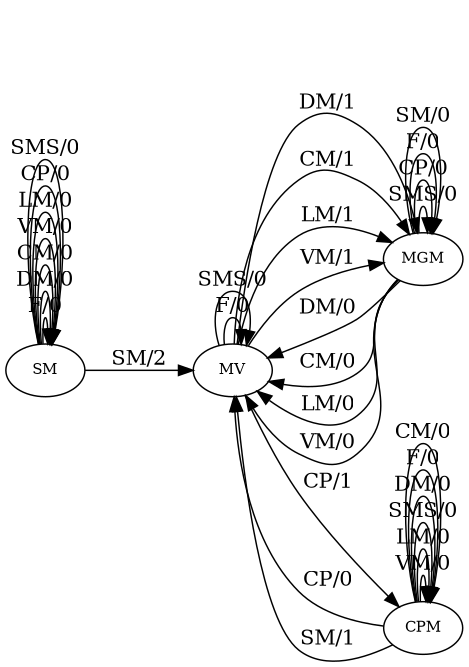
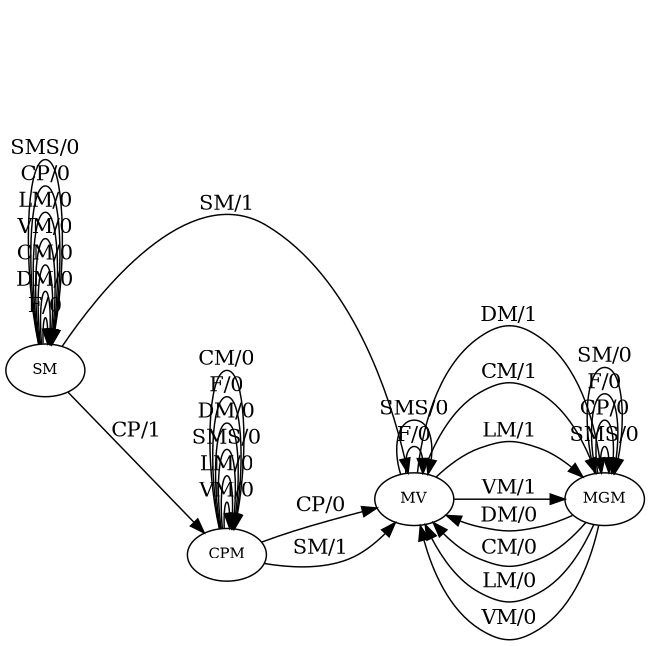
(139, 359) -> (227, 204)
(306, 503) -> (131, 457)
